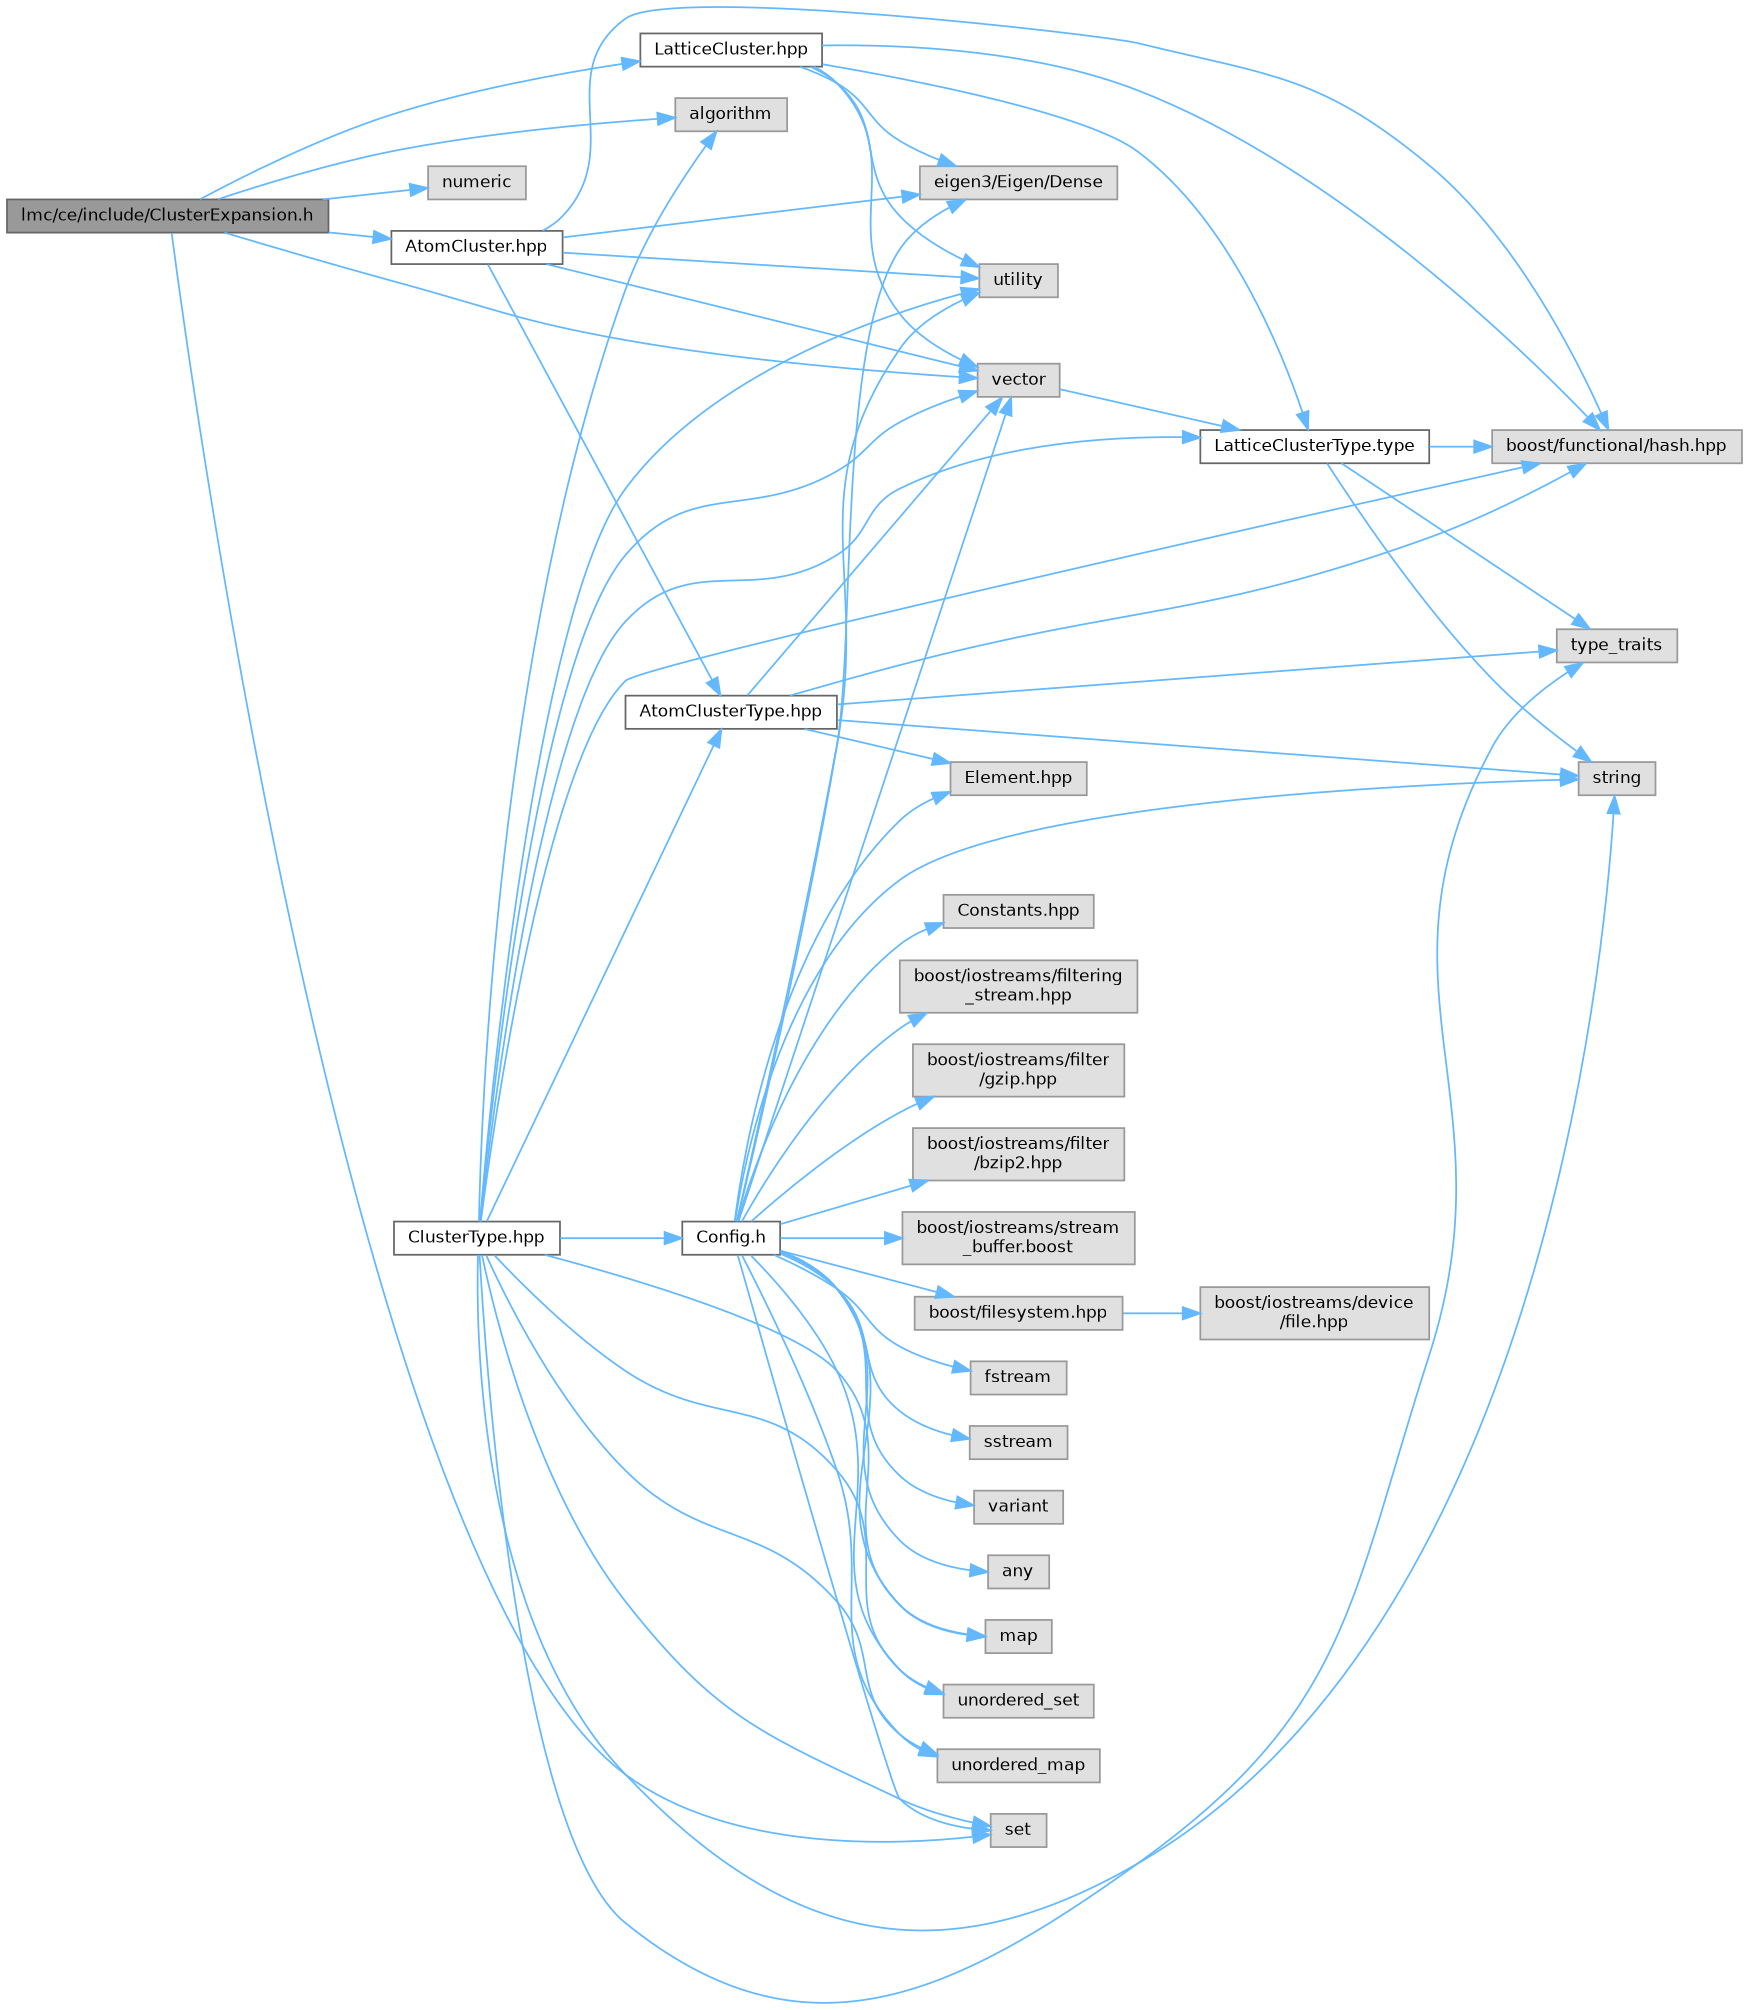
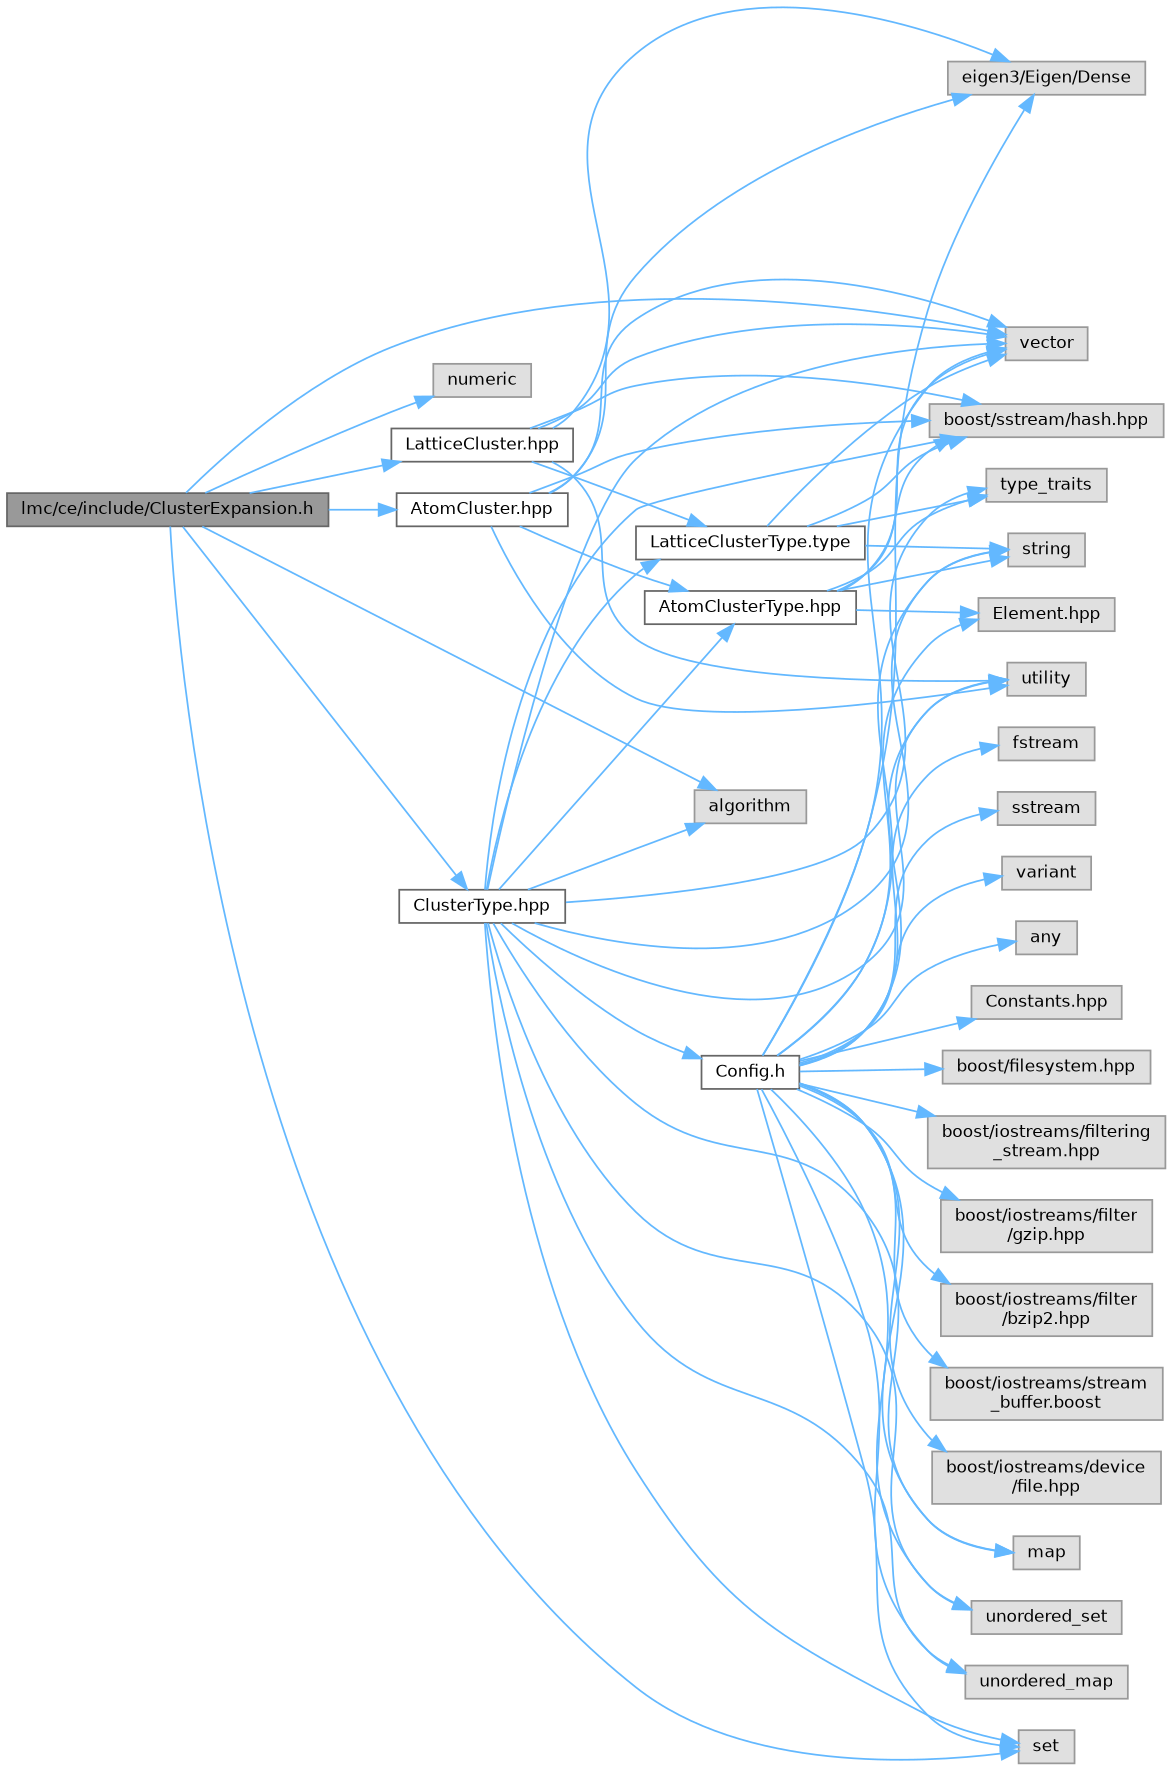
(1141, 408) -> (863, 434)
(1617, 447) -> (1047, 421)
none -> (319, 701)
(1153, 1313) -> (899, 1245)
